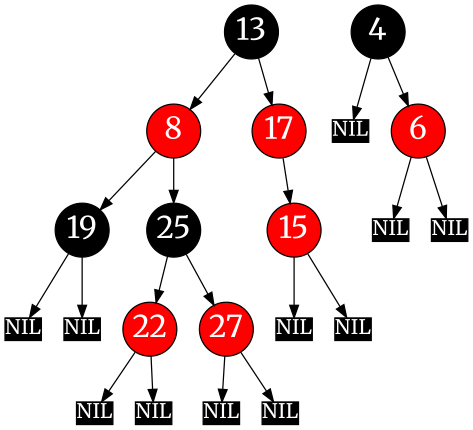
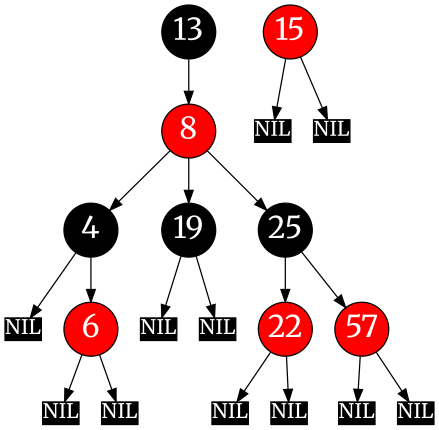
(279, 131) -> none
none -> (144, 176)
(226, 329) -> (362, 329)
